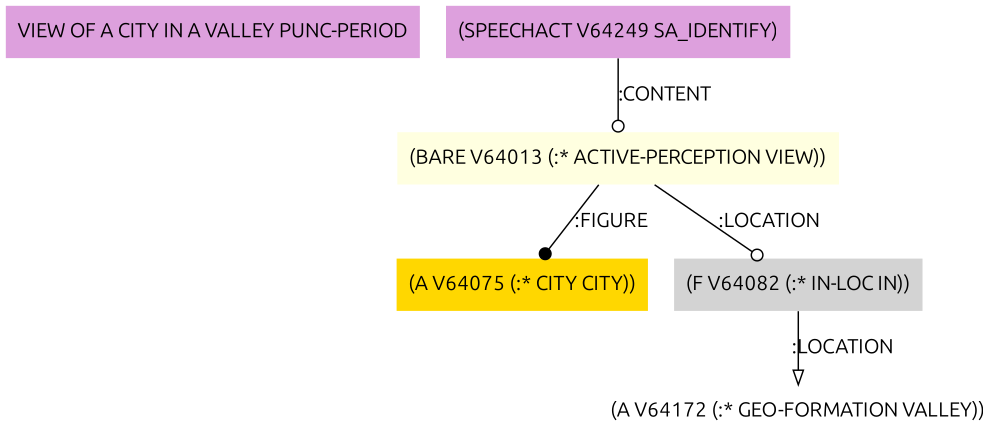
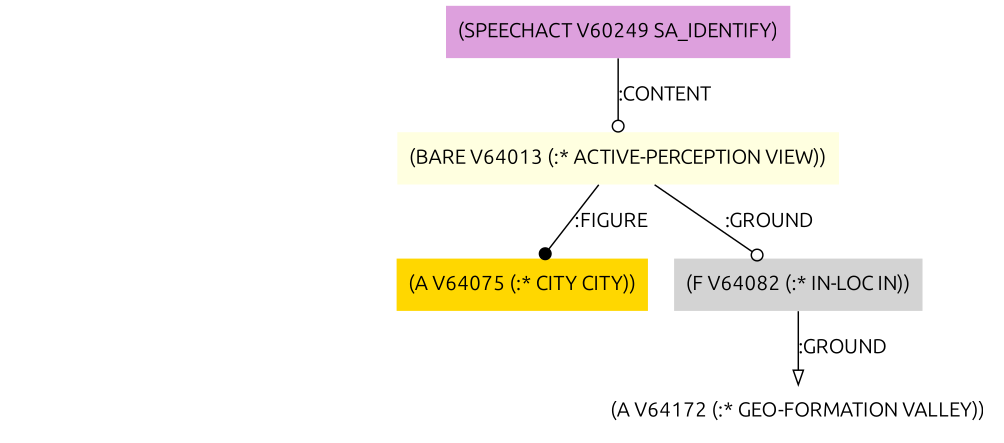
(213, 32) -> none
(618, 32) -> (618, 32)
(769, 222) -> (769, 222)
(843, 348) -> (843, 348)
